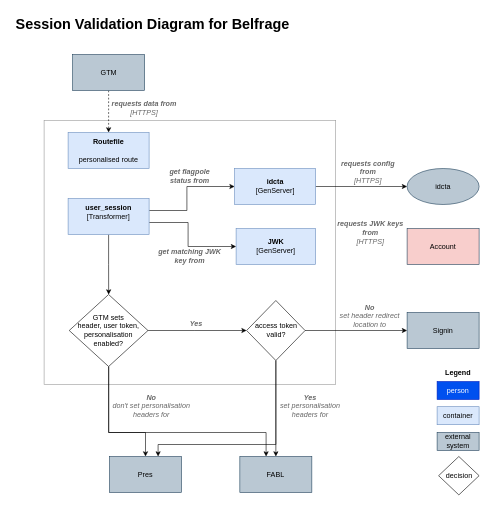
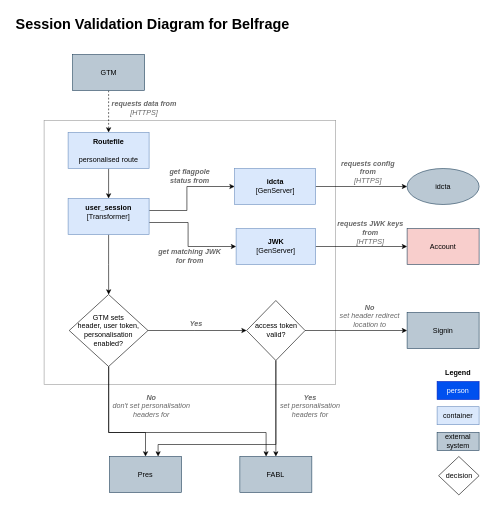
none -> (109, 181)
none -> (359, 246)
(190, 256) -> (190, 256)
